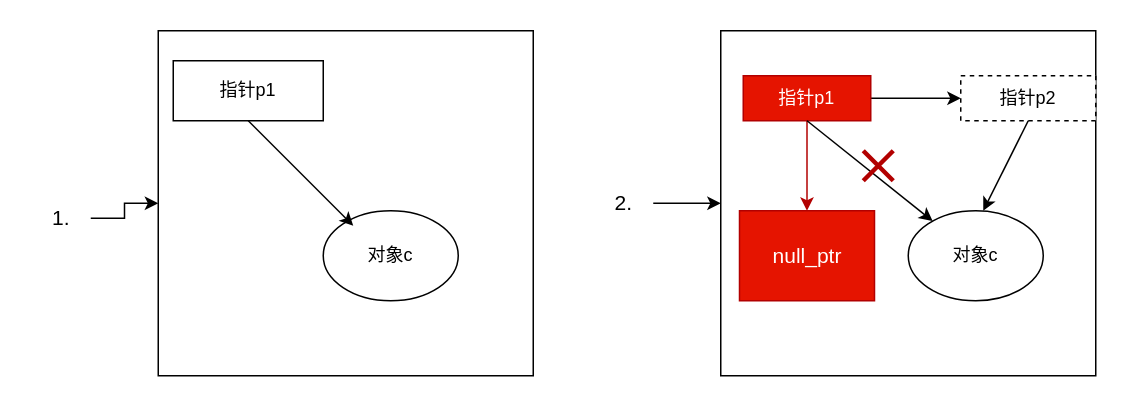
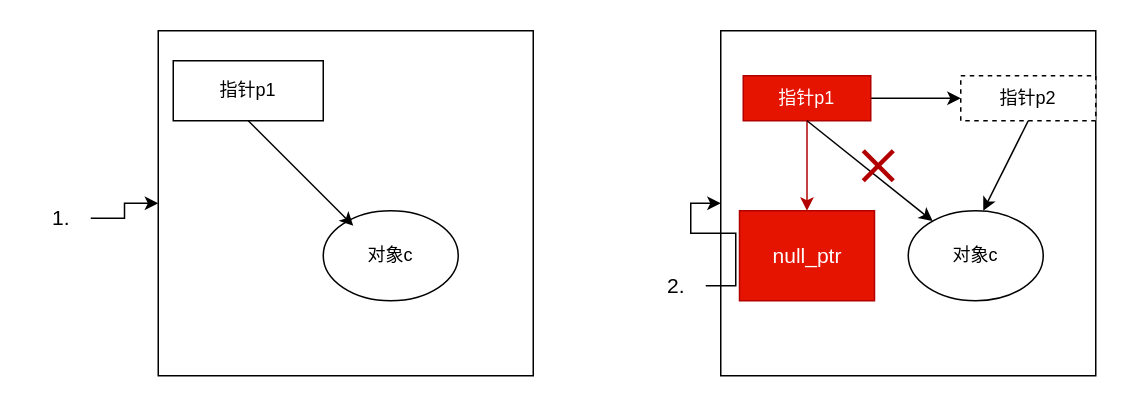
(623, 203) -> (676, 286)
